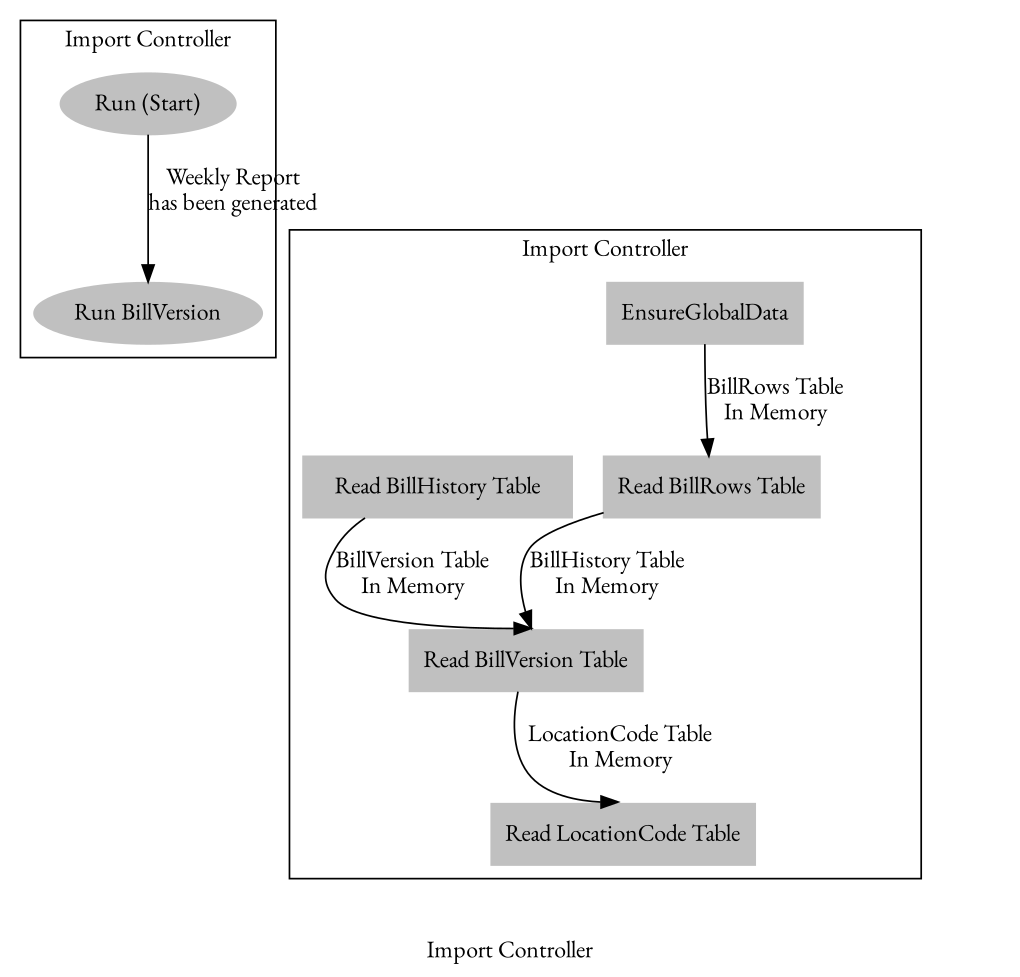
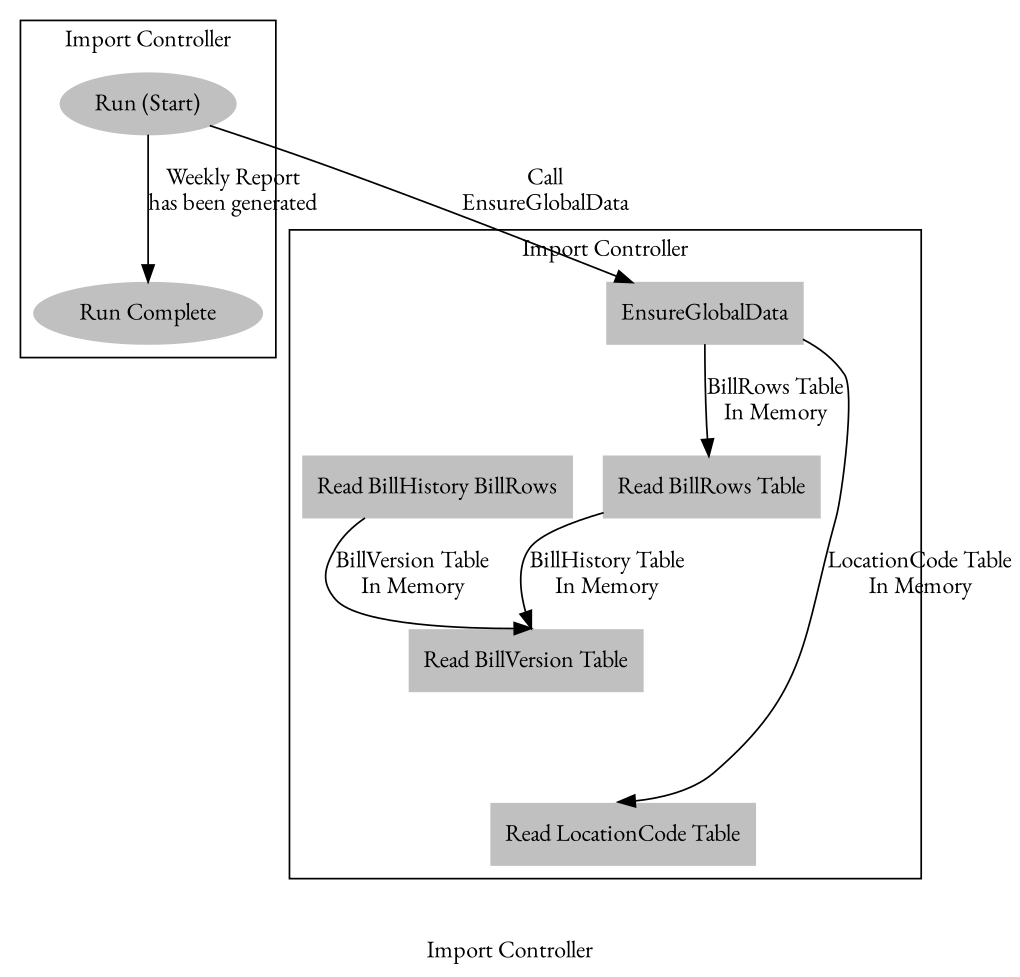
none -> (414, 198)
(148, 313) -> (148, 313)
(438, 487) -> (438, 487)
(527, 772) -> (815, 602)
